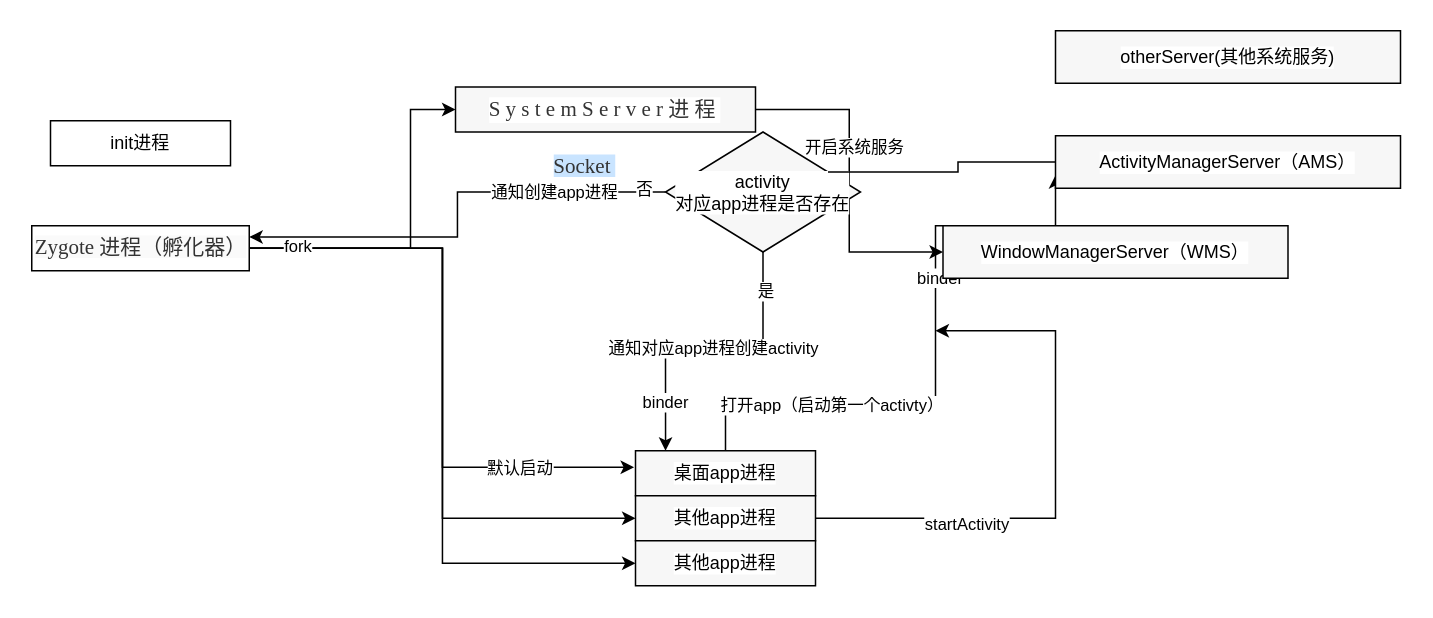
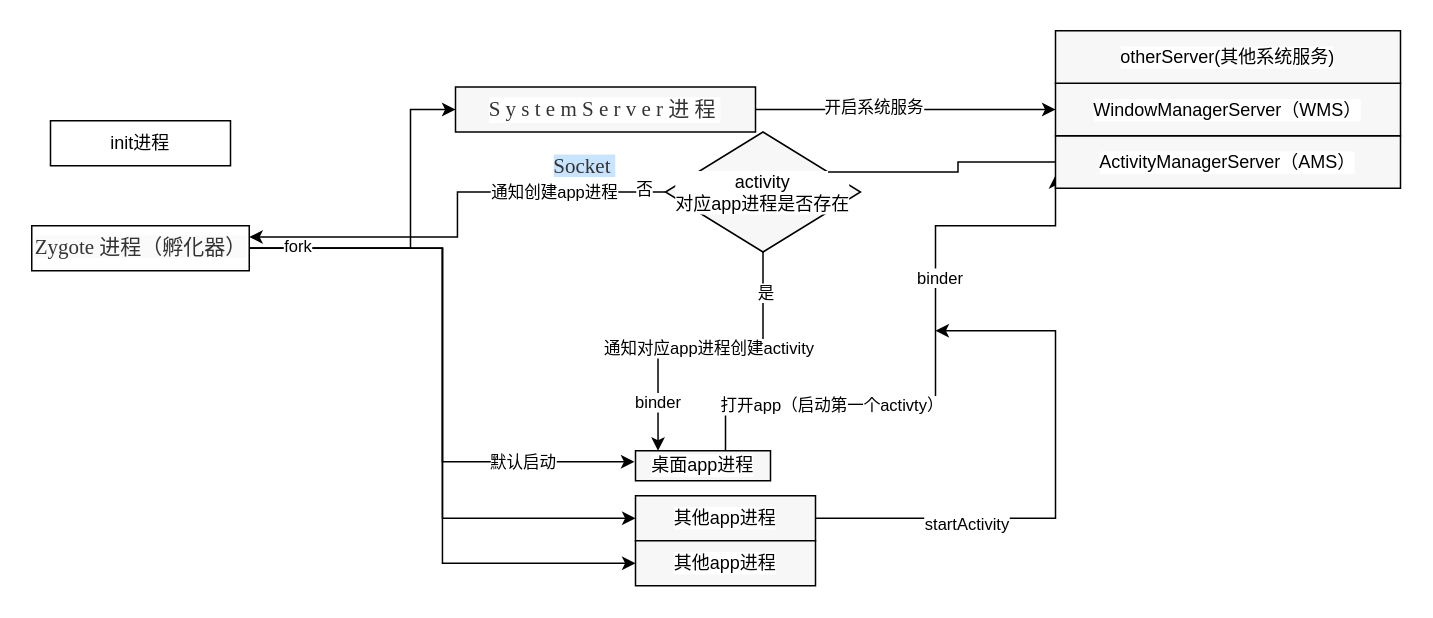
(1115, 252) -> (1228, 110)
(725, 473) -> (703, 466)
